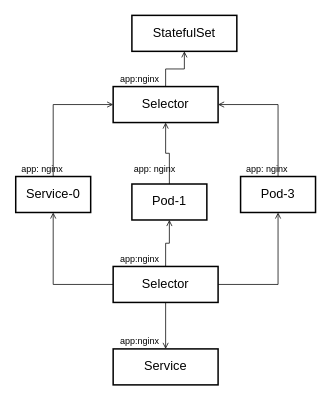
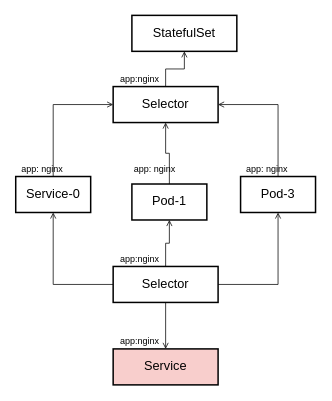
(165, 367) -> (165, 367)
